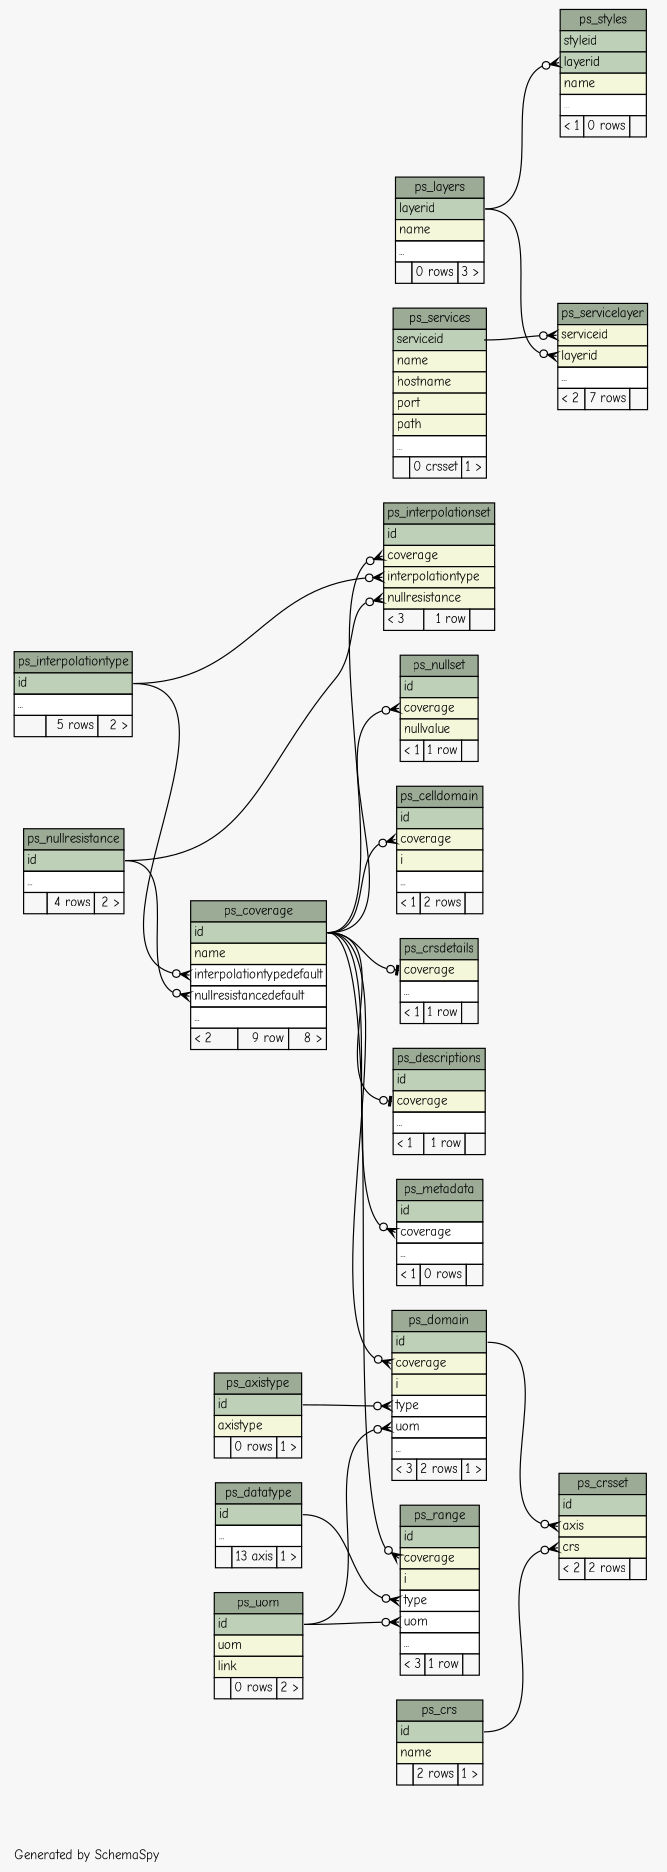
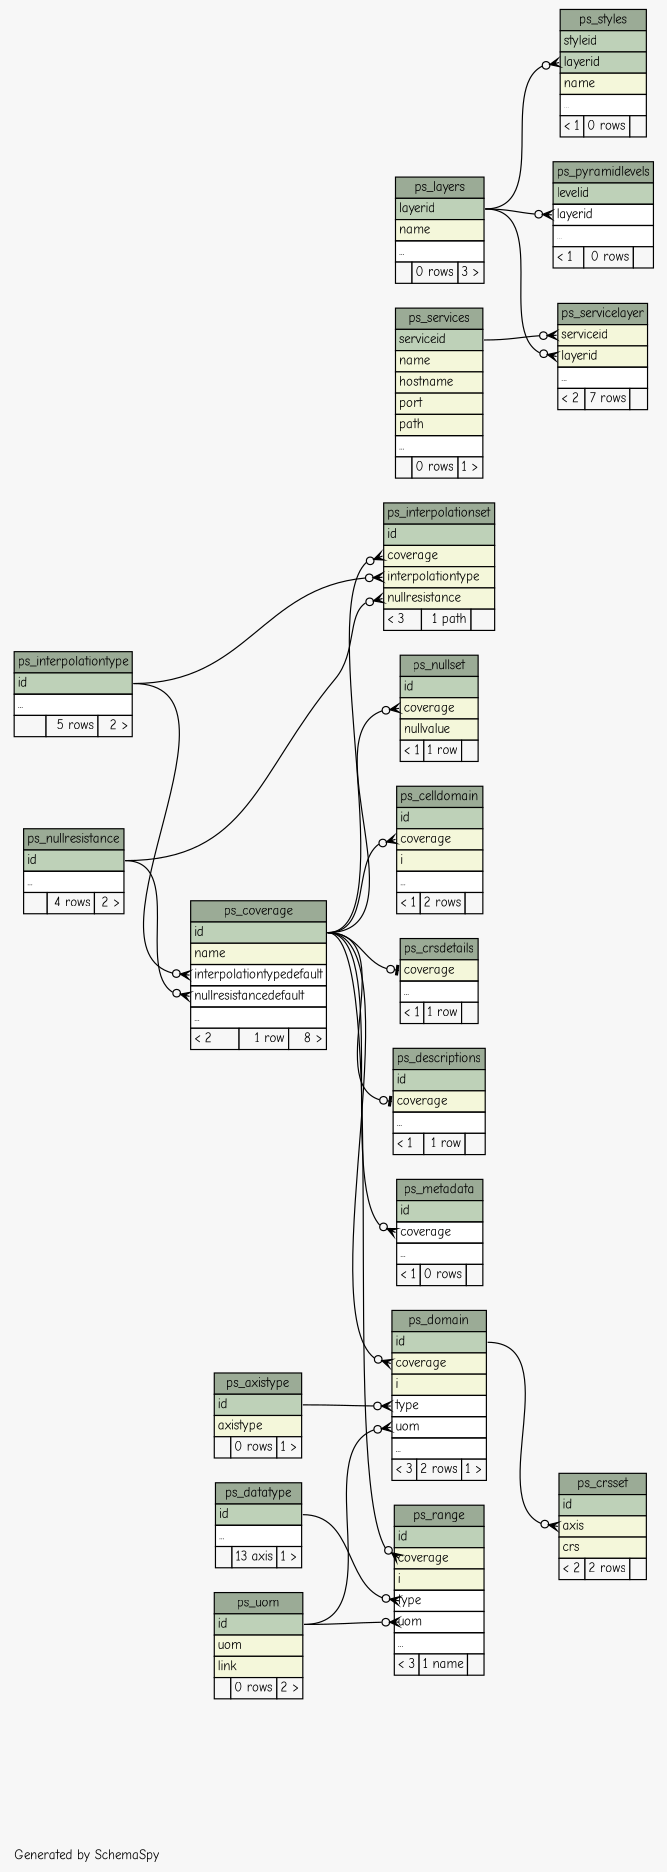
none -> (603, 215)
(436, 467) -> (435, 467)
(451, 619) -> (450, 619)
(269, 1038) -> (270, 1038)
(444, 1664) -> (443, 1664)
(439, 1742) -> none
